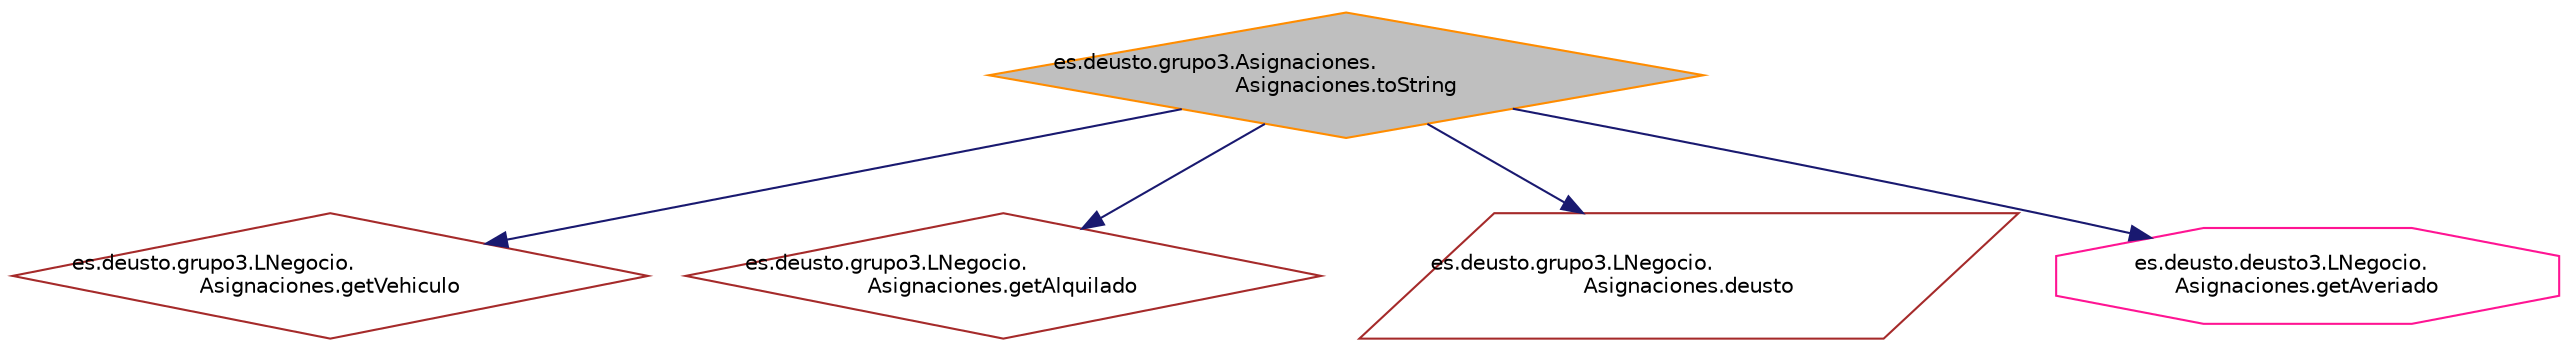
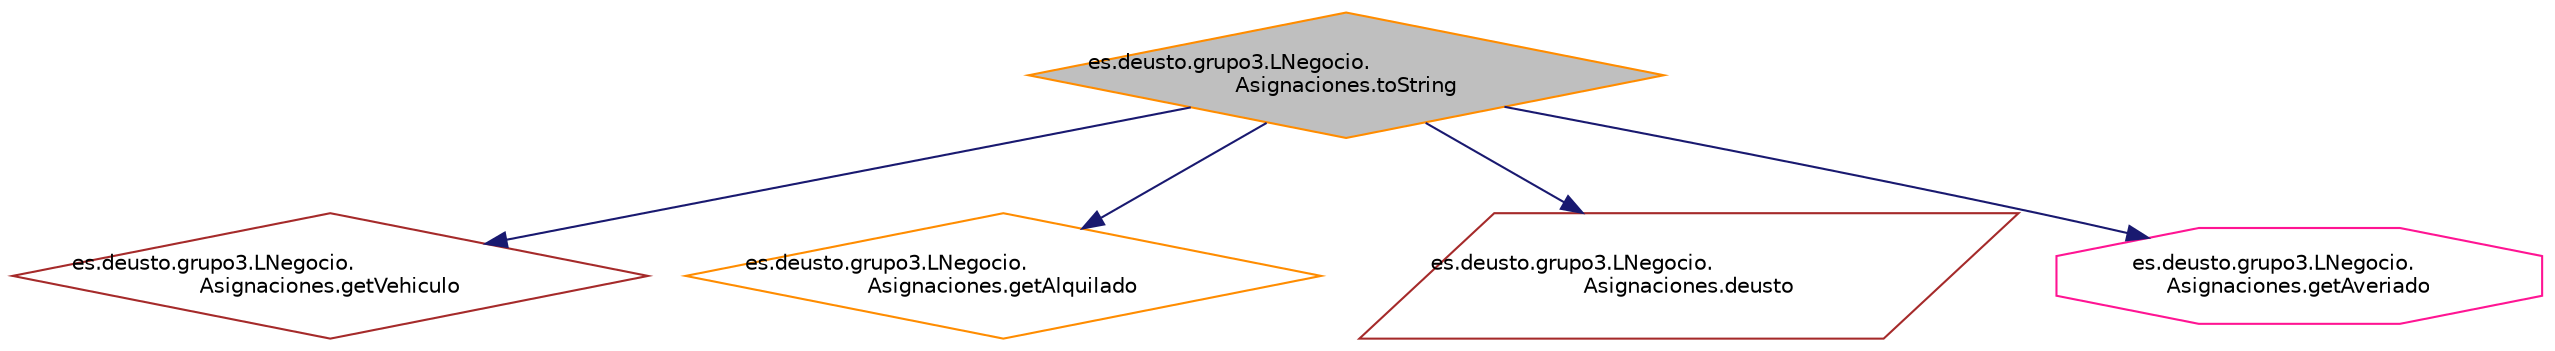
(1346, 75) -> (1346, 75)
(1003, 276) -> (1003, 276)
(2308, 276) -> (2299, 276)
